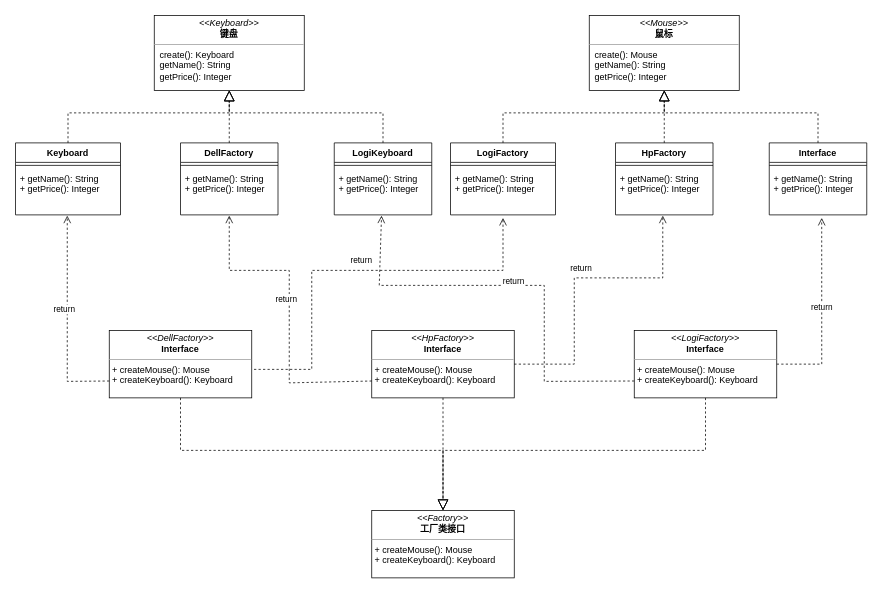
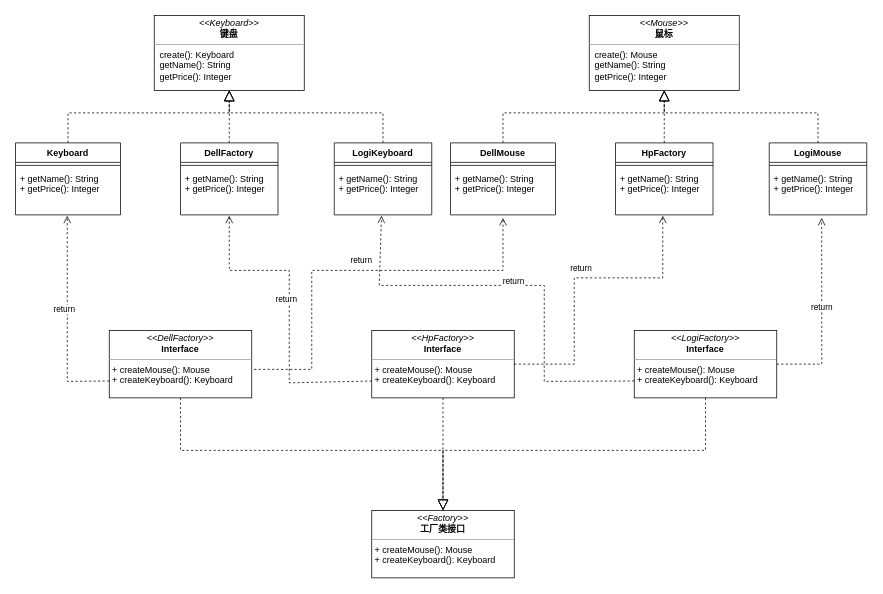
(503, 153) -> (503, 153)
(818, 153) -> (818, 153)
